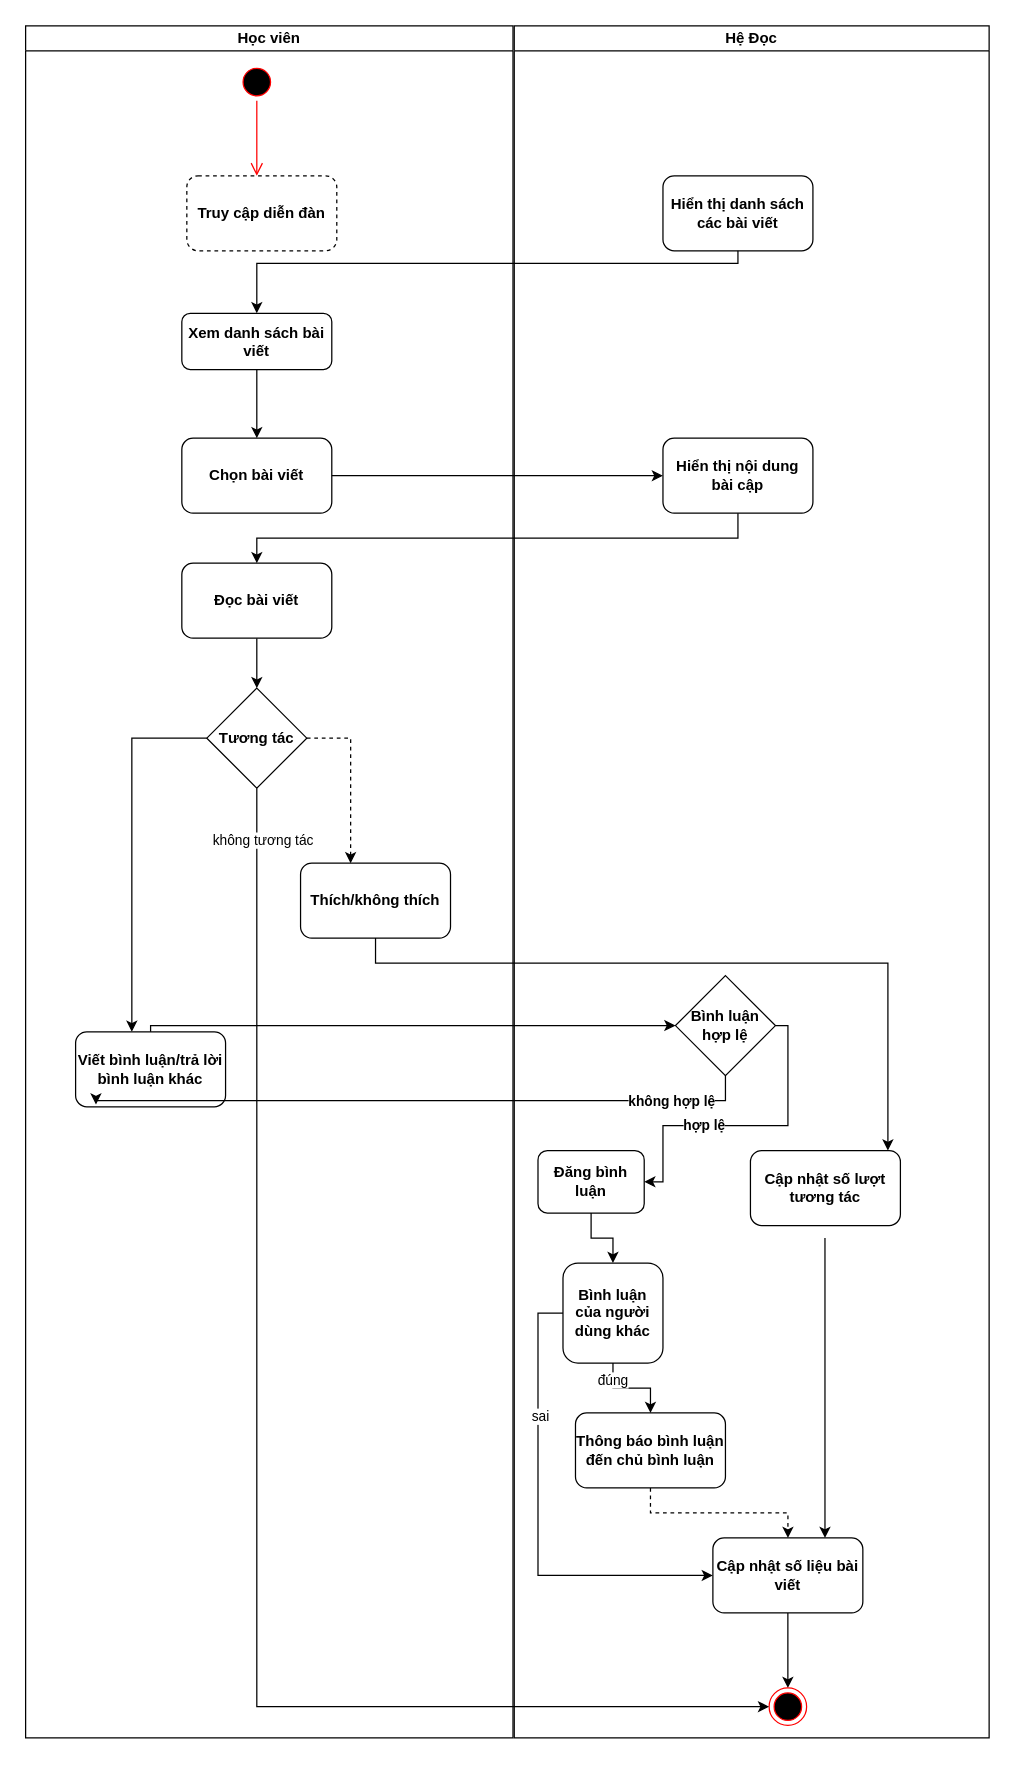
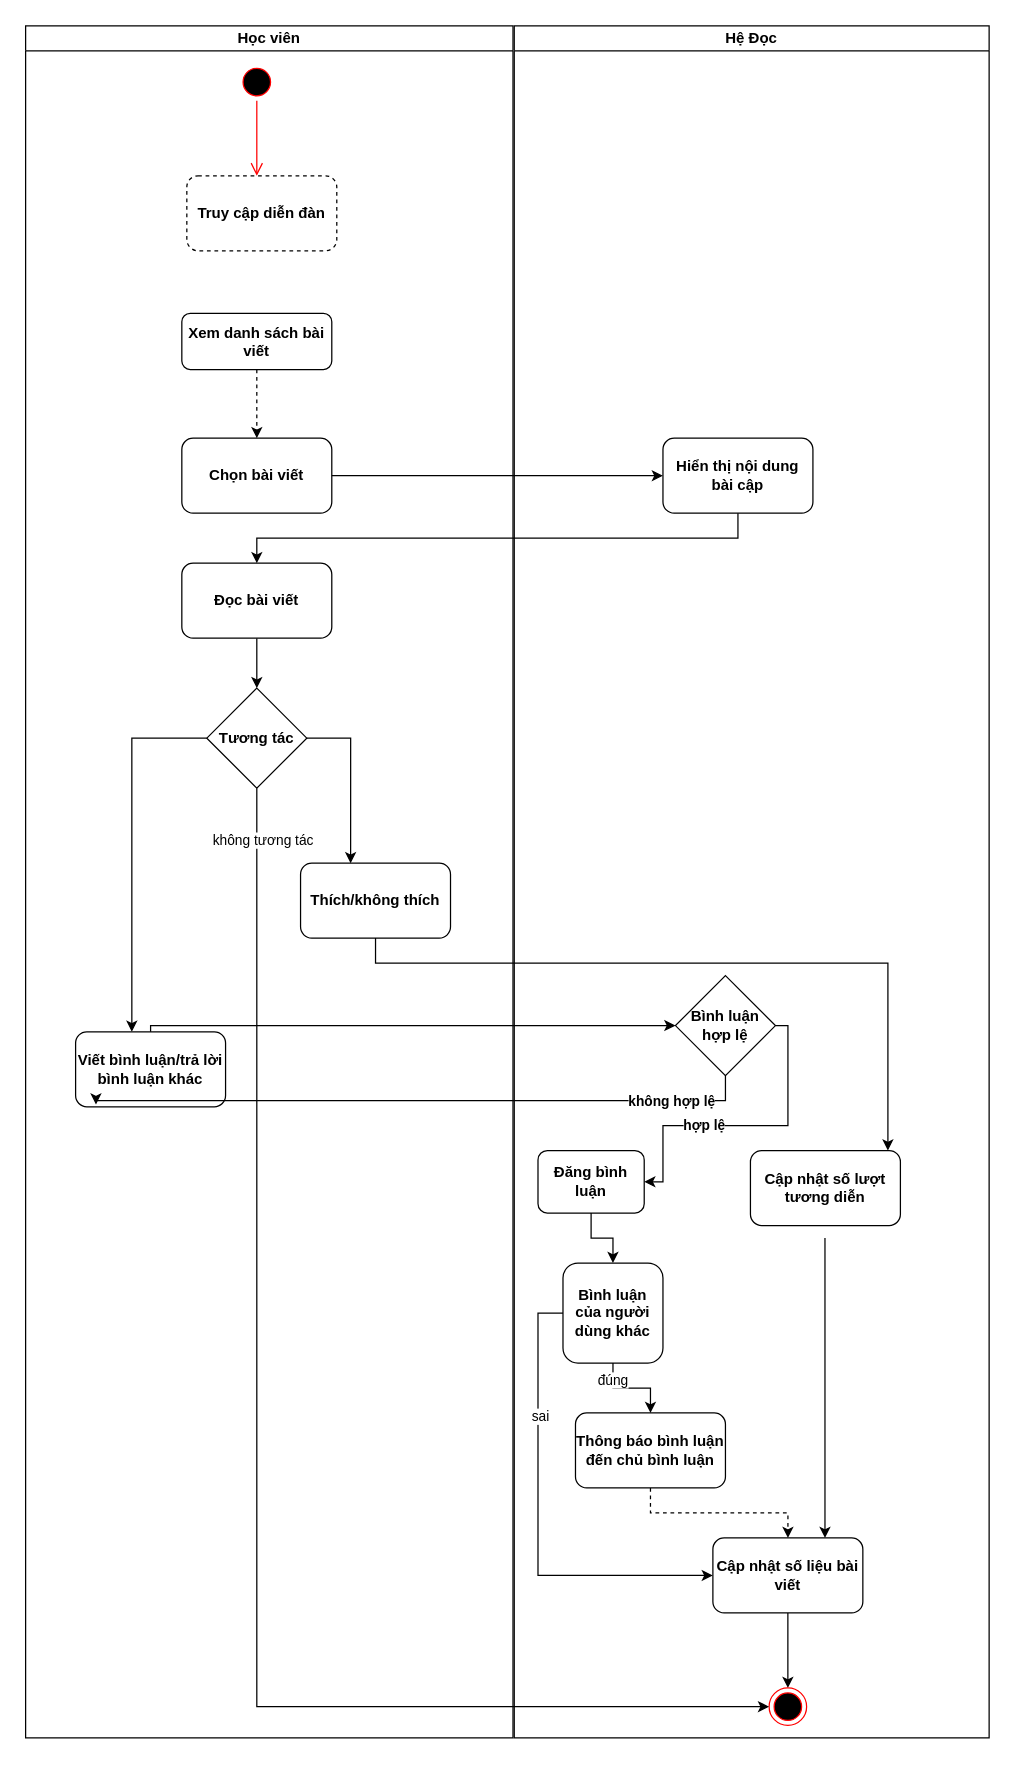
(738, 213) -> none
(483, 263) -> none
(257, 401) -> (257, 401)
(351, 775) -> (351, 775)
(826, 1188) -> (826, 1188)
